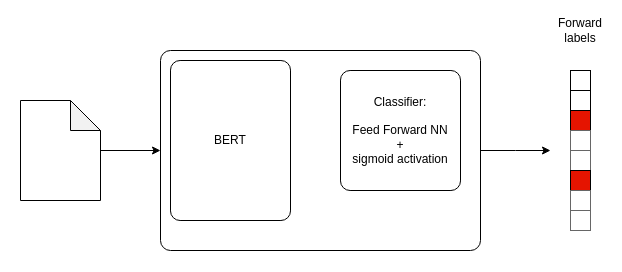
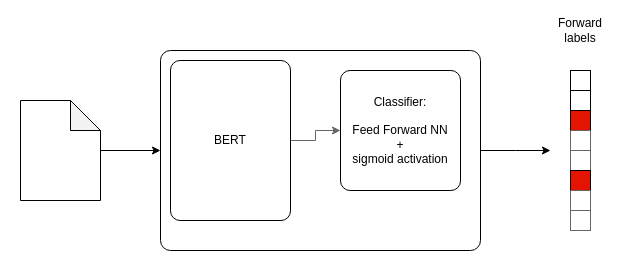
none -> (316, 140)
